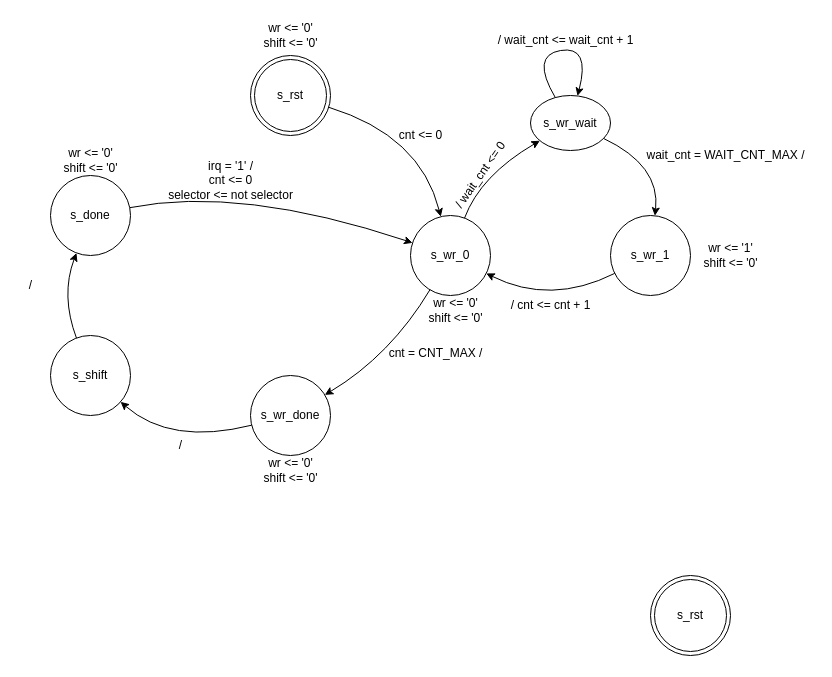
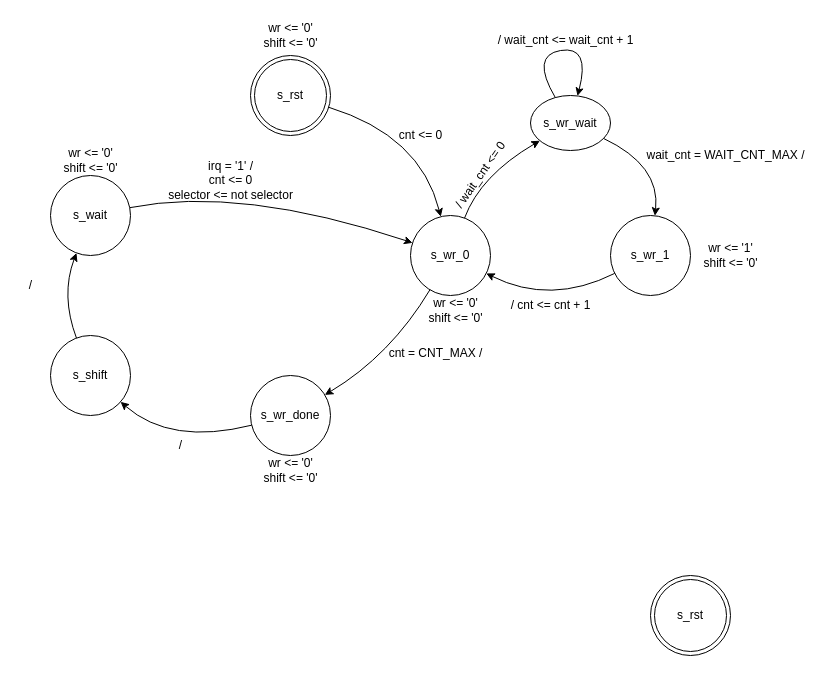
(91, 216) -> (91, 216)
